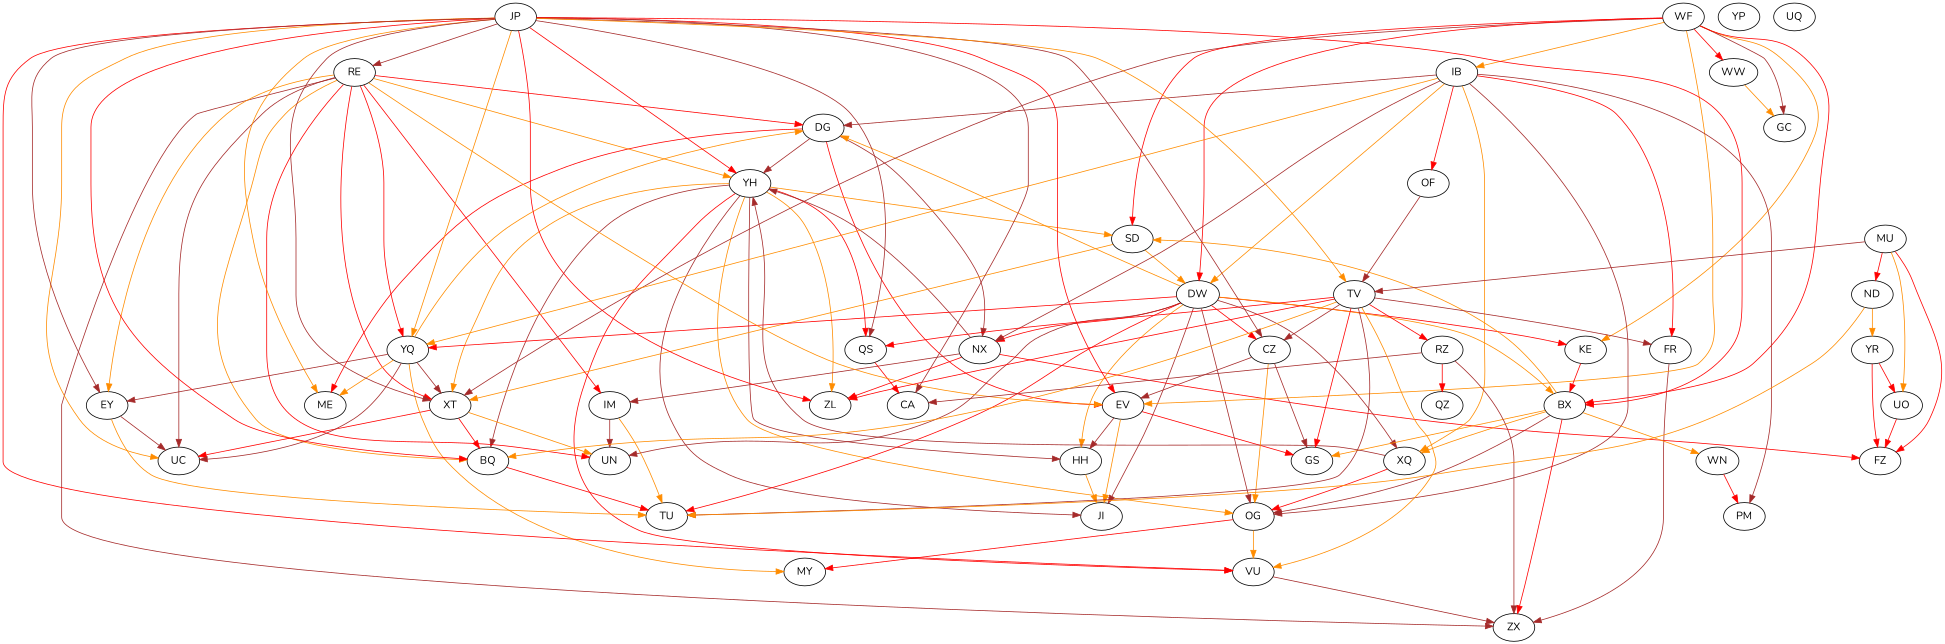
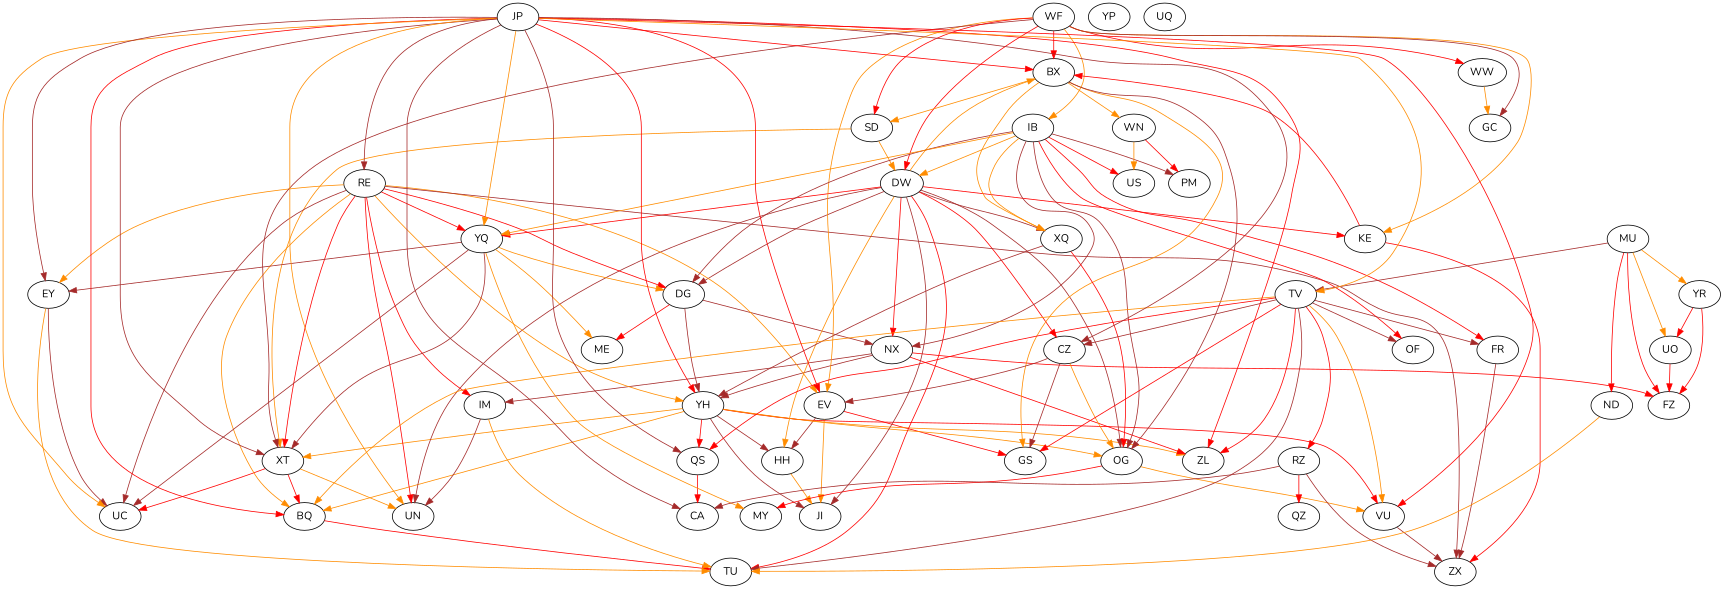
(260, 109) -> (290, 198)
none -> (1134, 183)
(921, 208) -> none
(1023, 215) -> (788, 233)
(1394, 236) -> (1351, 321)
(568, 268) -> (516, 457)
(1872, 318) -> (1661, 264)
(914, 325) -> none
(1542, 513) -> (1540, 364)
